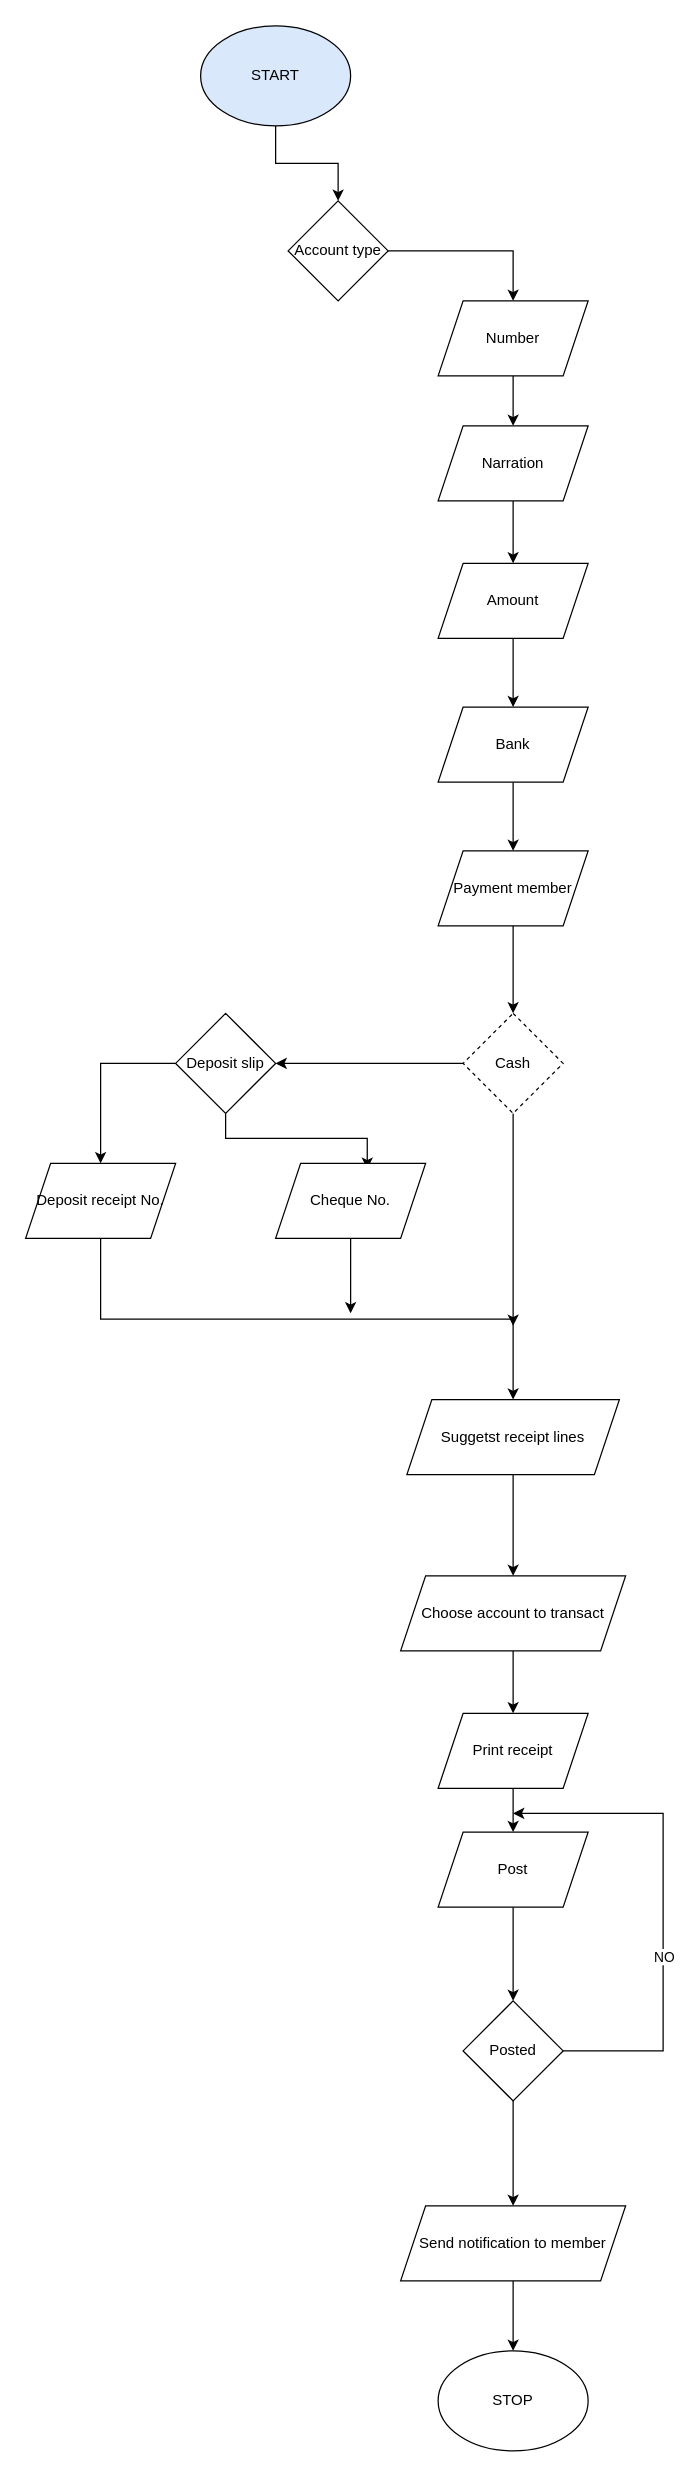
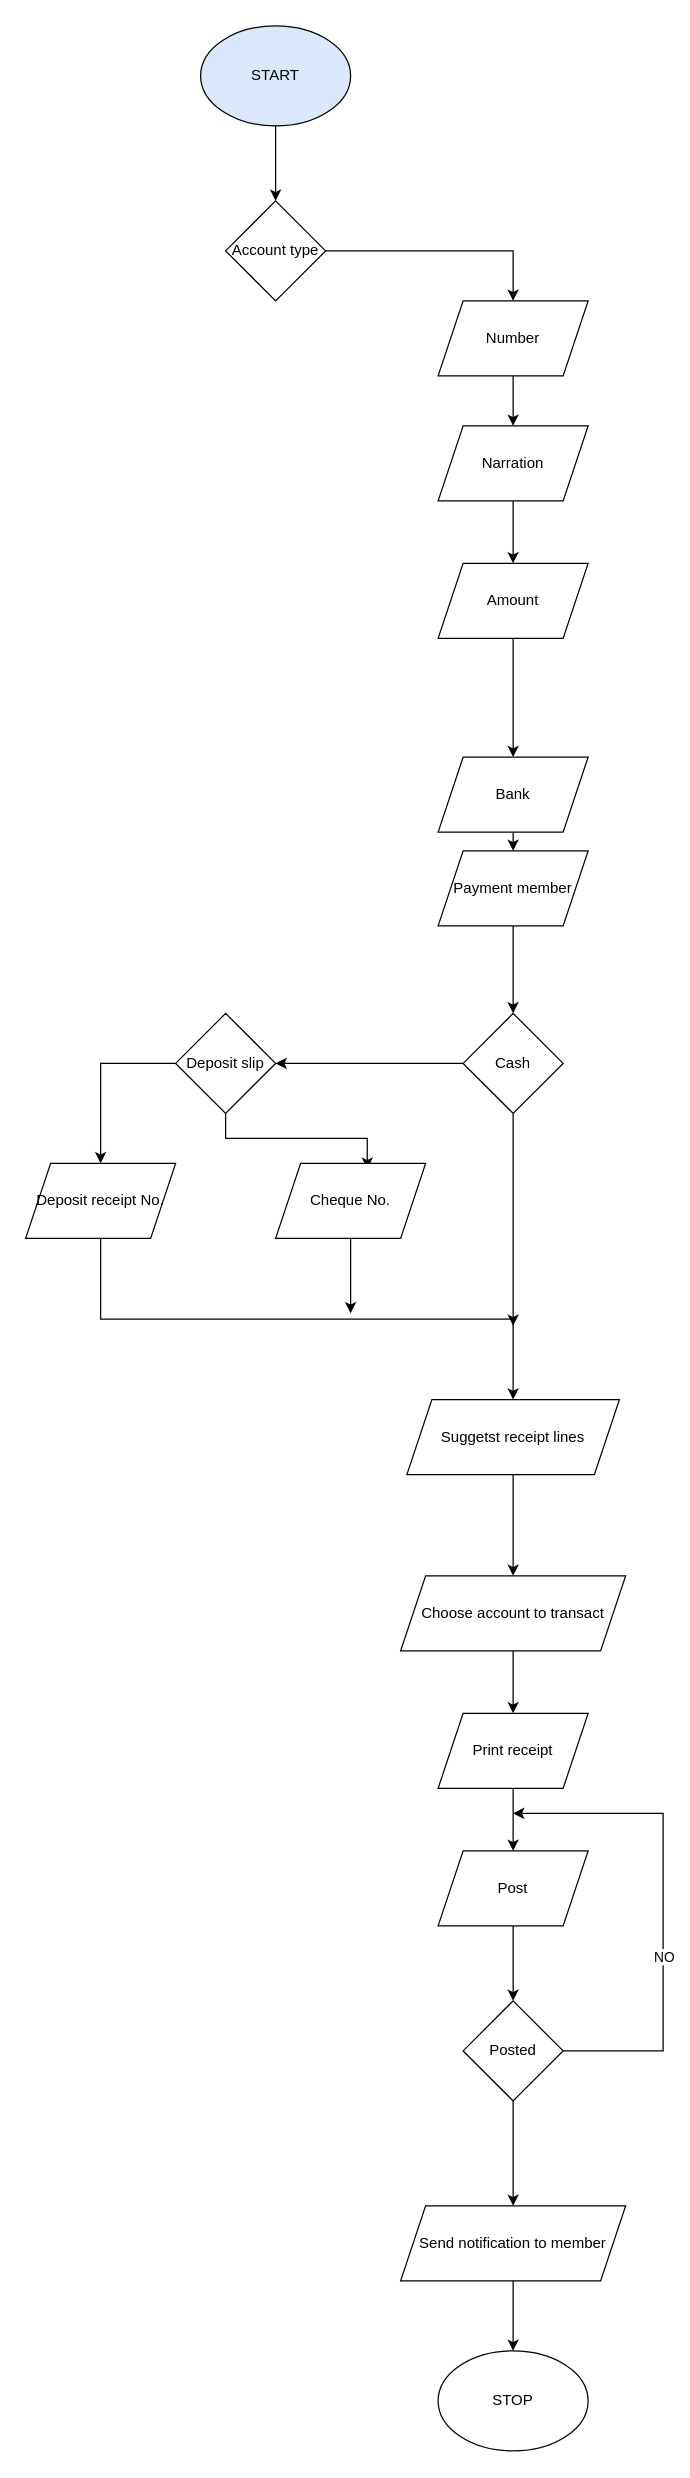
(338, 251) -> (276, 251)
(513, 744) -> (513, 794)
(513, 1063) -> (513, 1063)
(513, 1869) -> (513, 1888)
